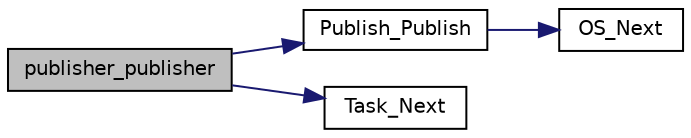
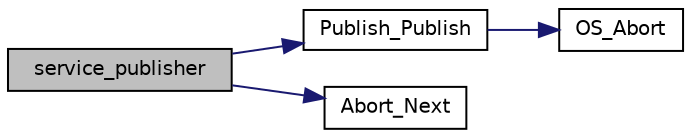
(621, 30) -> (621, 30)
(120, 70) -> (120, 70)
(395, 108) -> (395, 108)
